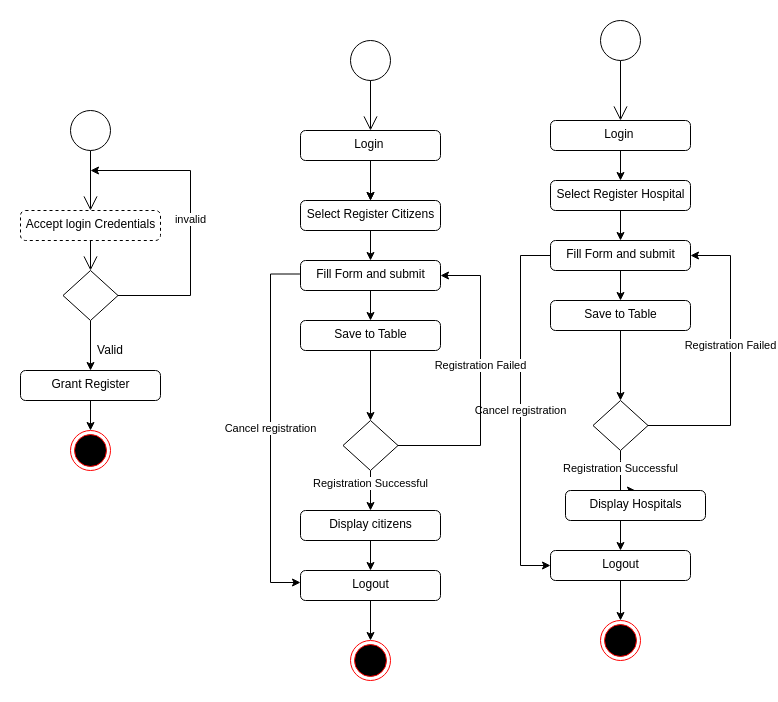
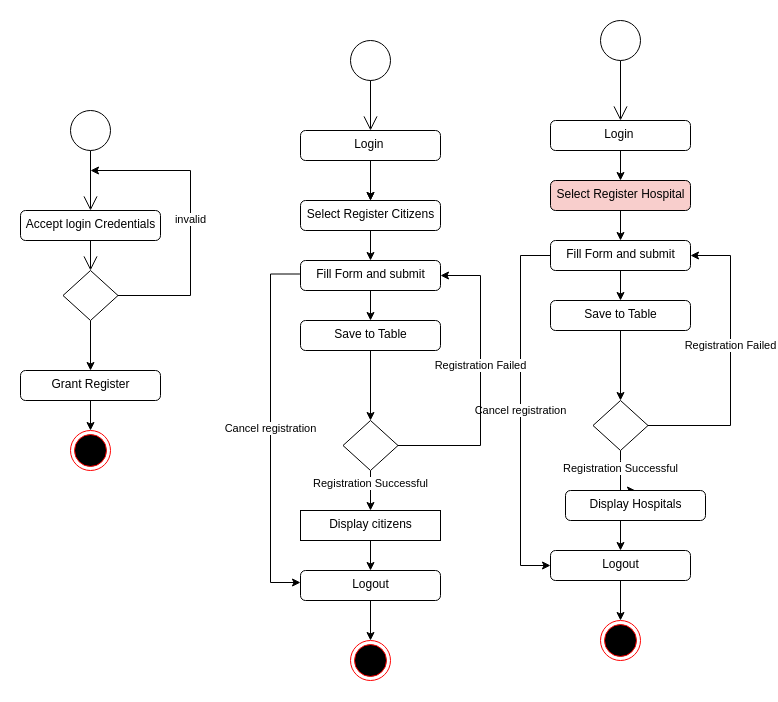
(621, 196) -> (621, 196)
(91, 226) -> (91, 226)
(111, 351) -> none
(371, 526) -> (371, 526)
